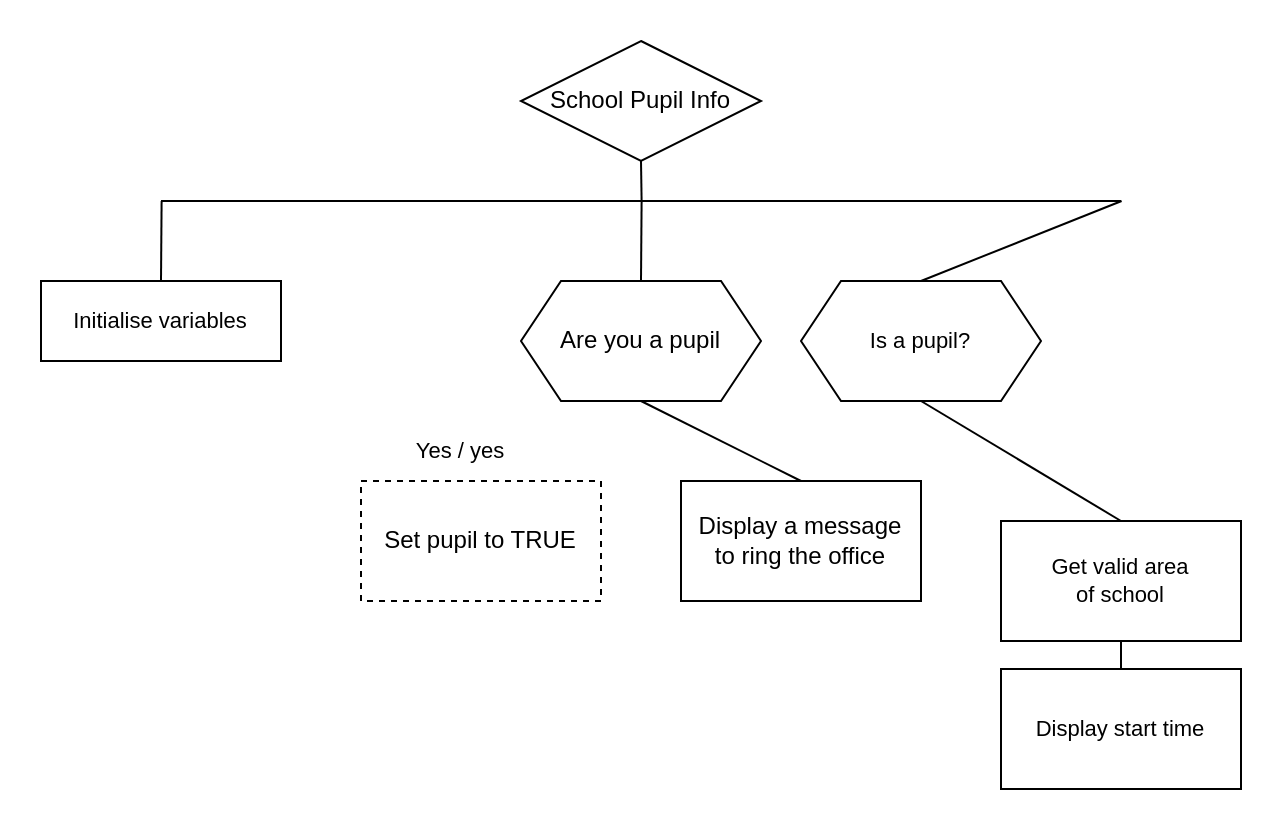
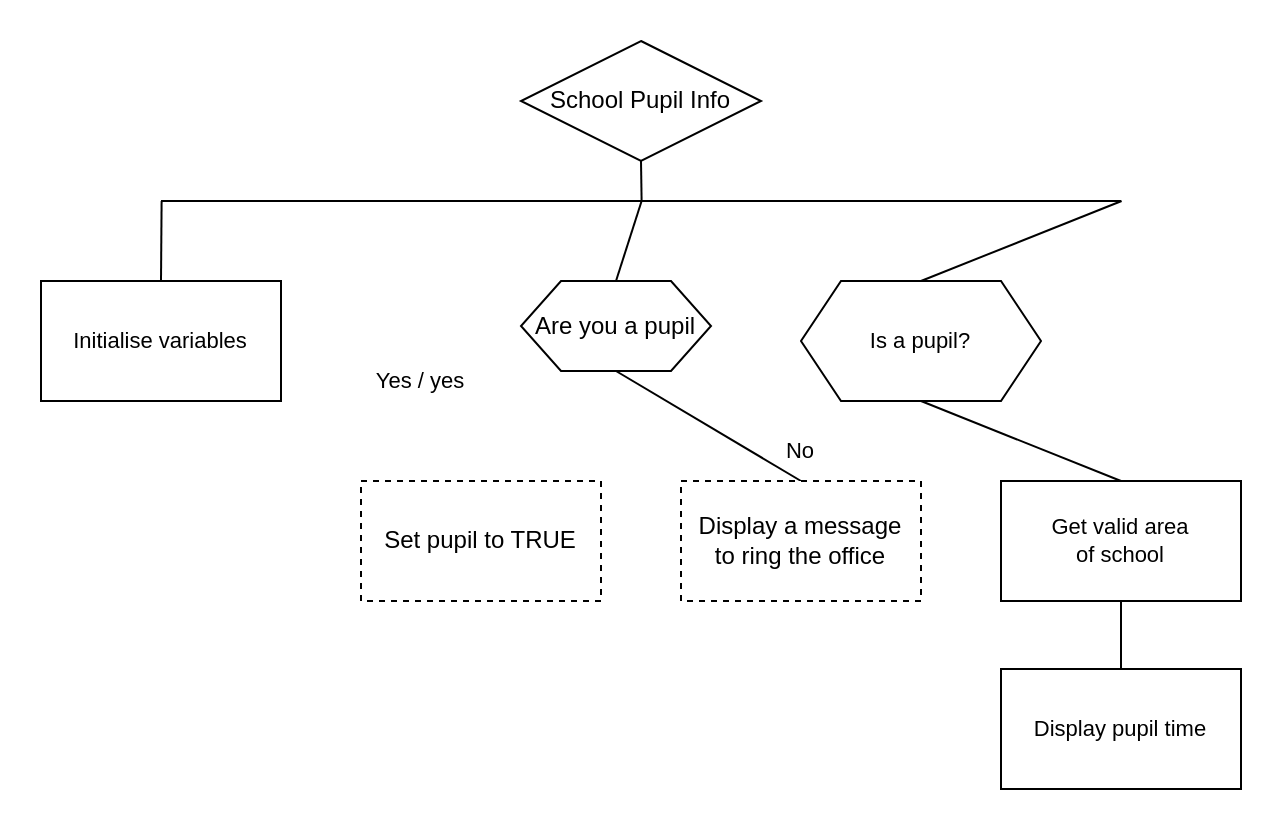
(161, 321) -> (161, 341)
(641, 341) -> (616, 326)
(461, 451) -> (421, 381)
none -> (801, 451)
(801, 541) -> (801, 541)
(1121, 581) -> (1121, 541)
(1121, 729) -> (1121, 729)
